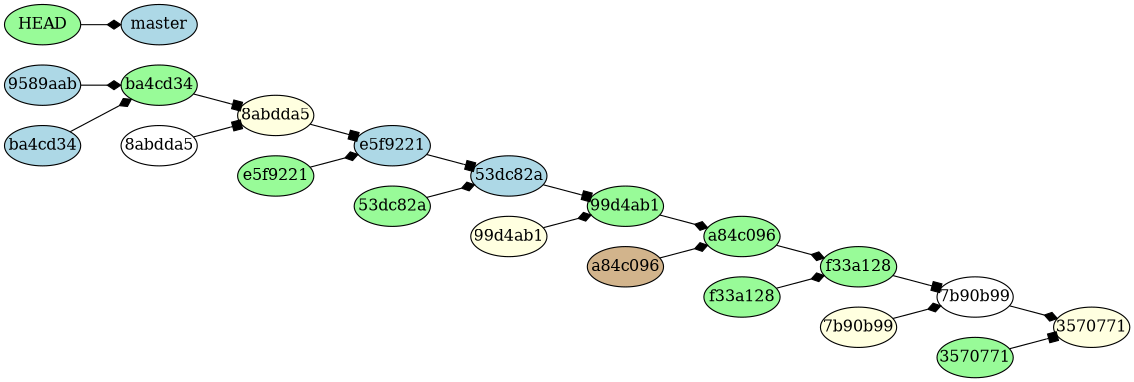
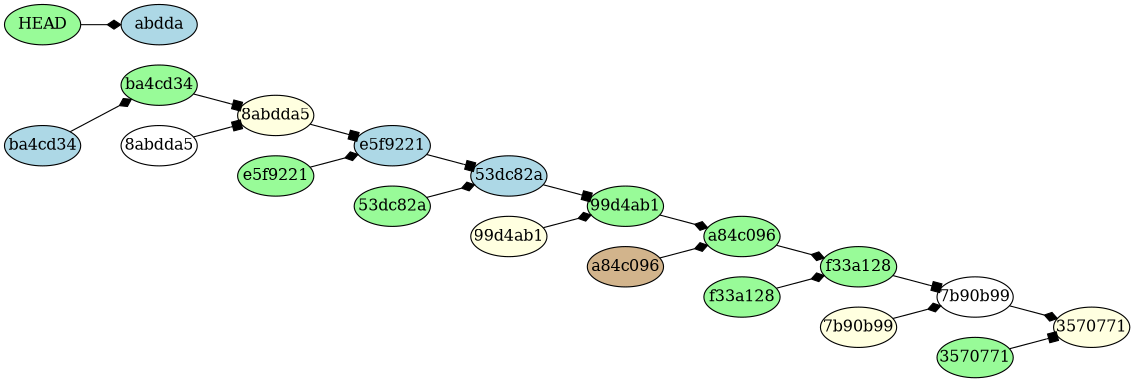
(159, 25) -> (159, 25)
(43, 85) -> none
